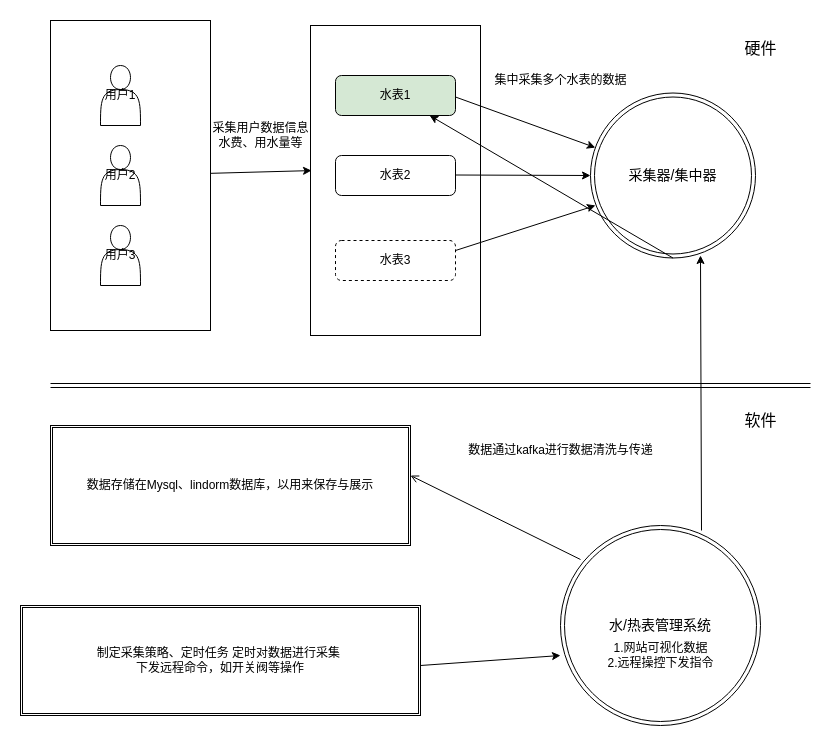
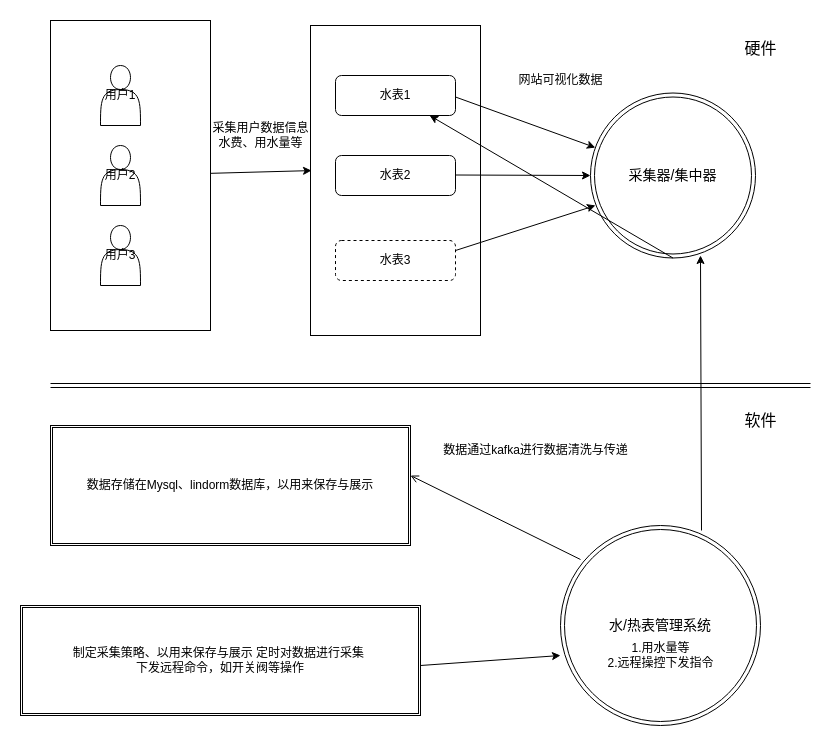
(561, 81) -> (561, 81)
(396, 96) -> (396, 96)
(561, 451) -> (536, 451)
(661, 656) -> (661, 656)
(221, 661) -> (221, 661)
